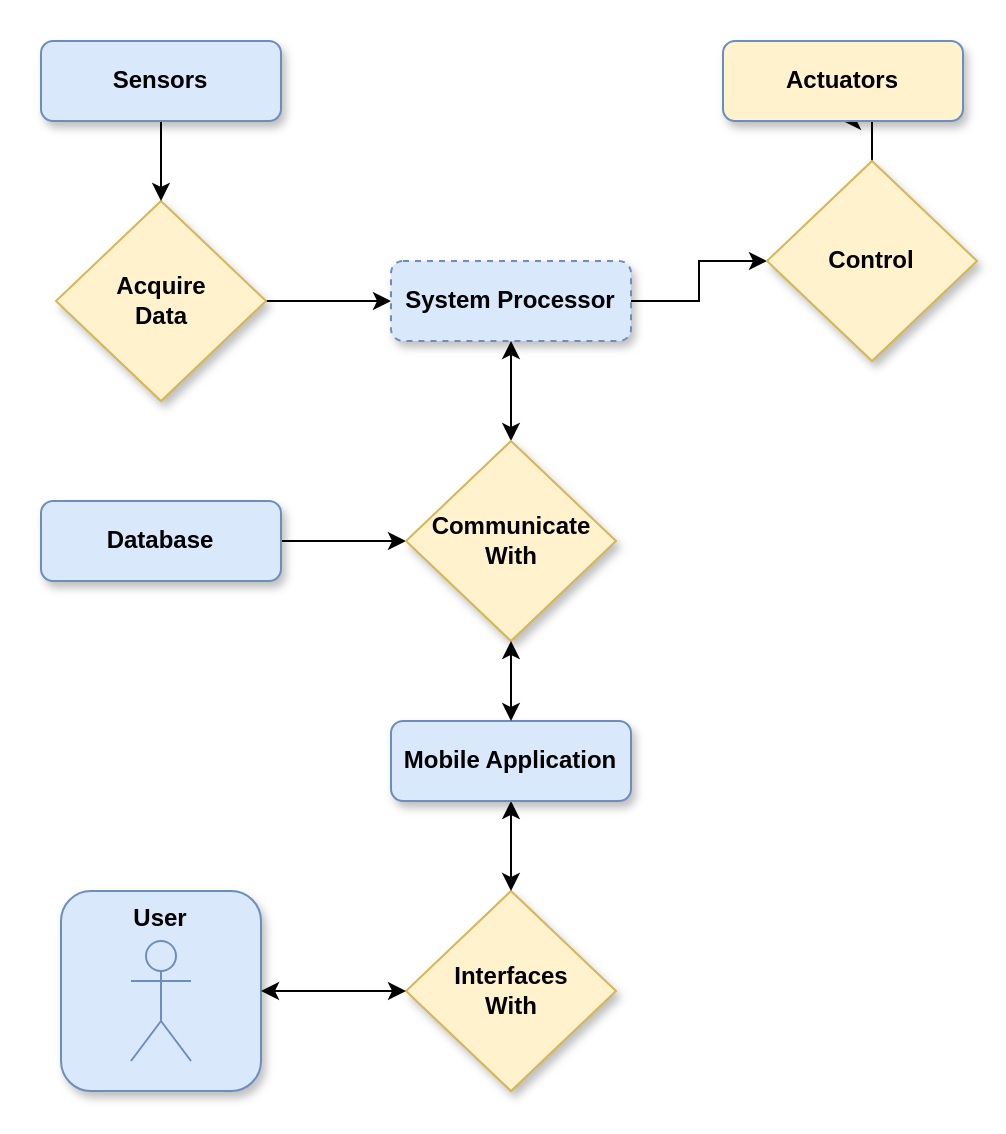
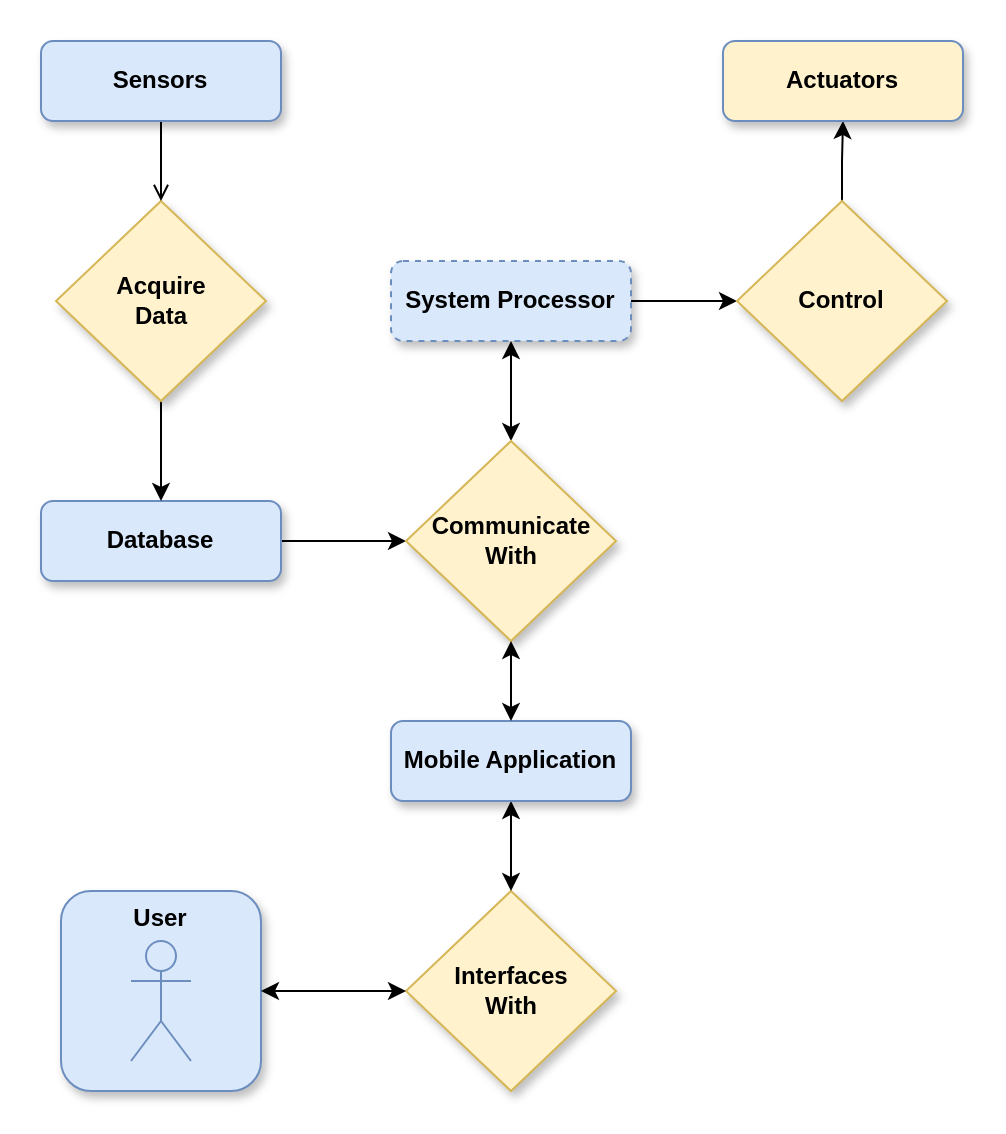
(161, 186) -> (161, 188)
(872, 261) -> (842, 301)
(322, 301) -> (161, 444)
